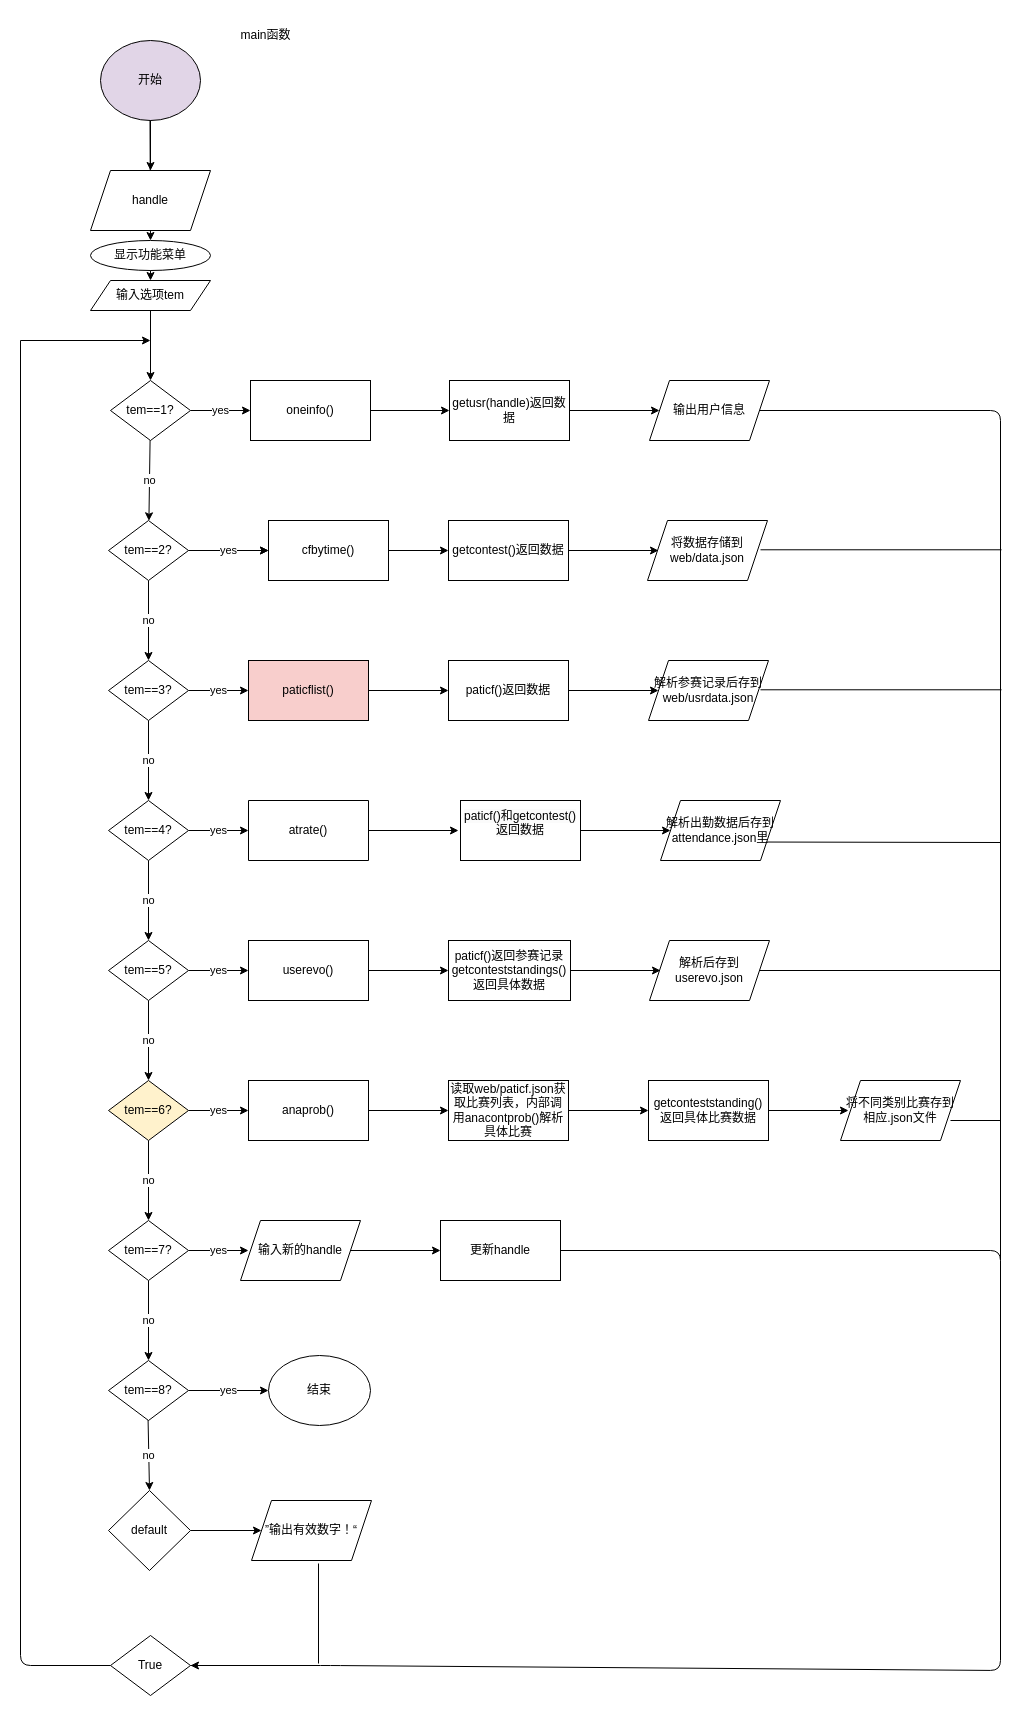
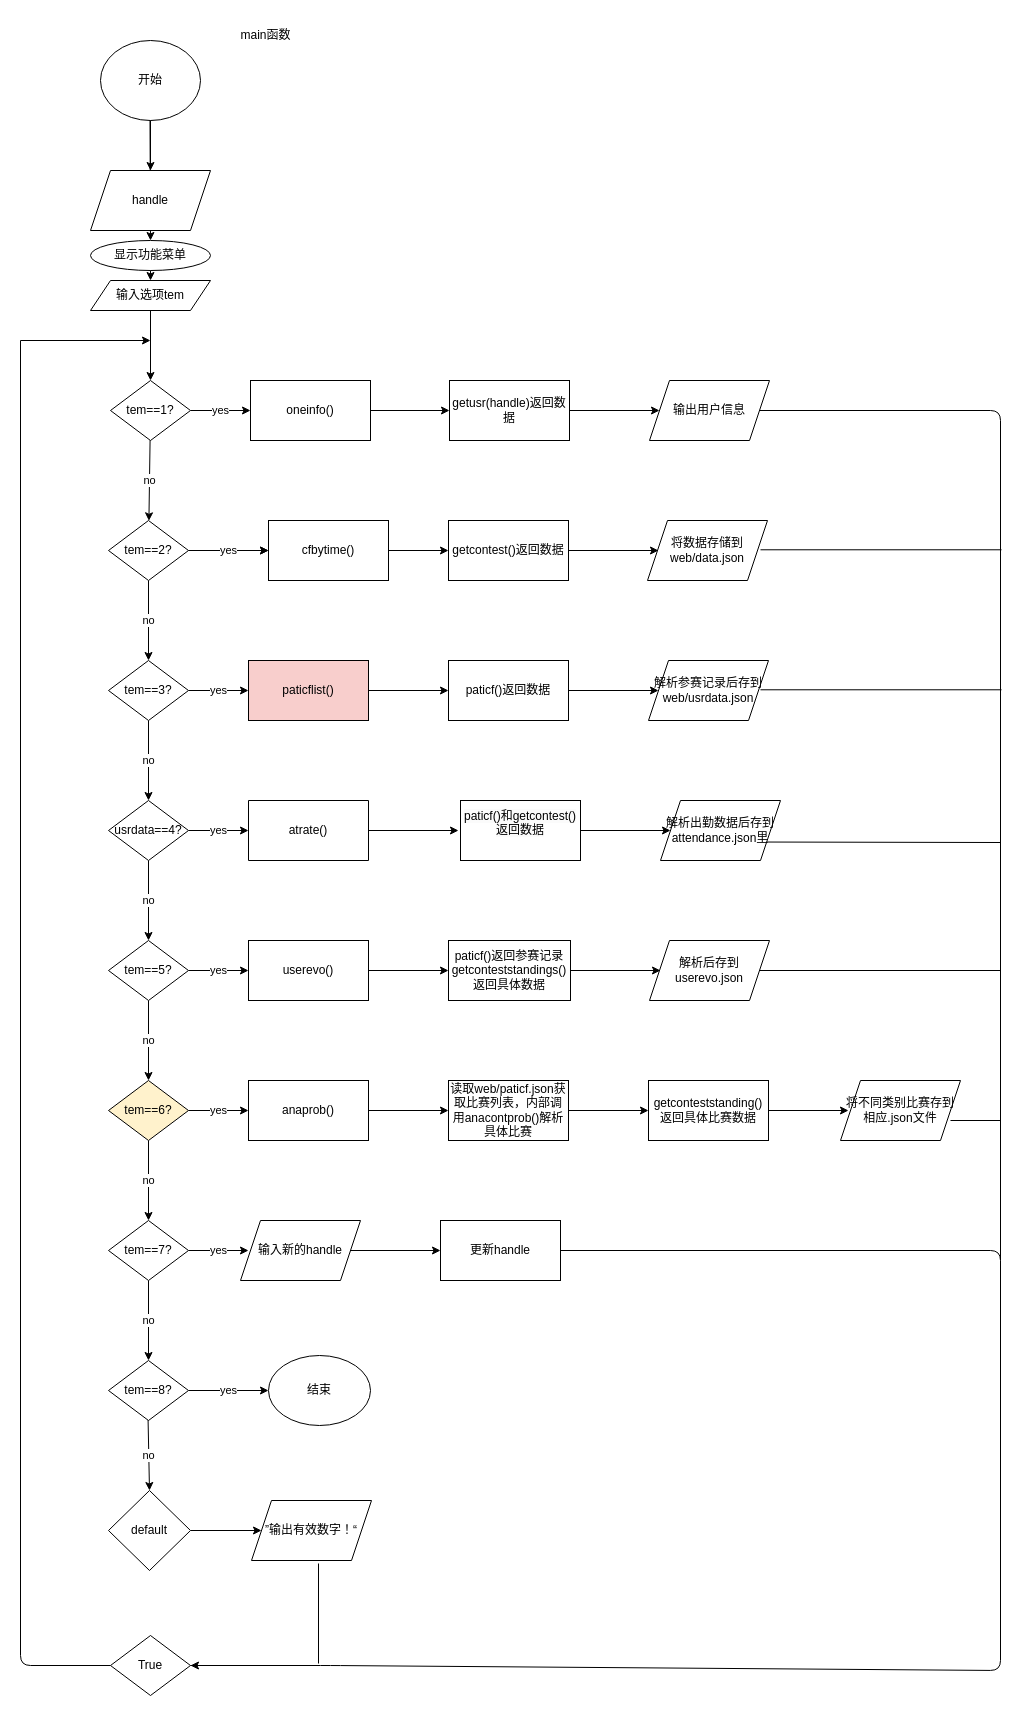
(151, 81) -> (151, 81)
(149, 831) -> (149, 831)
